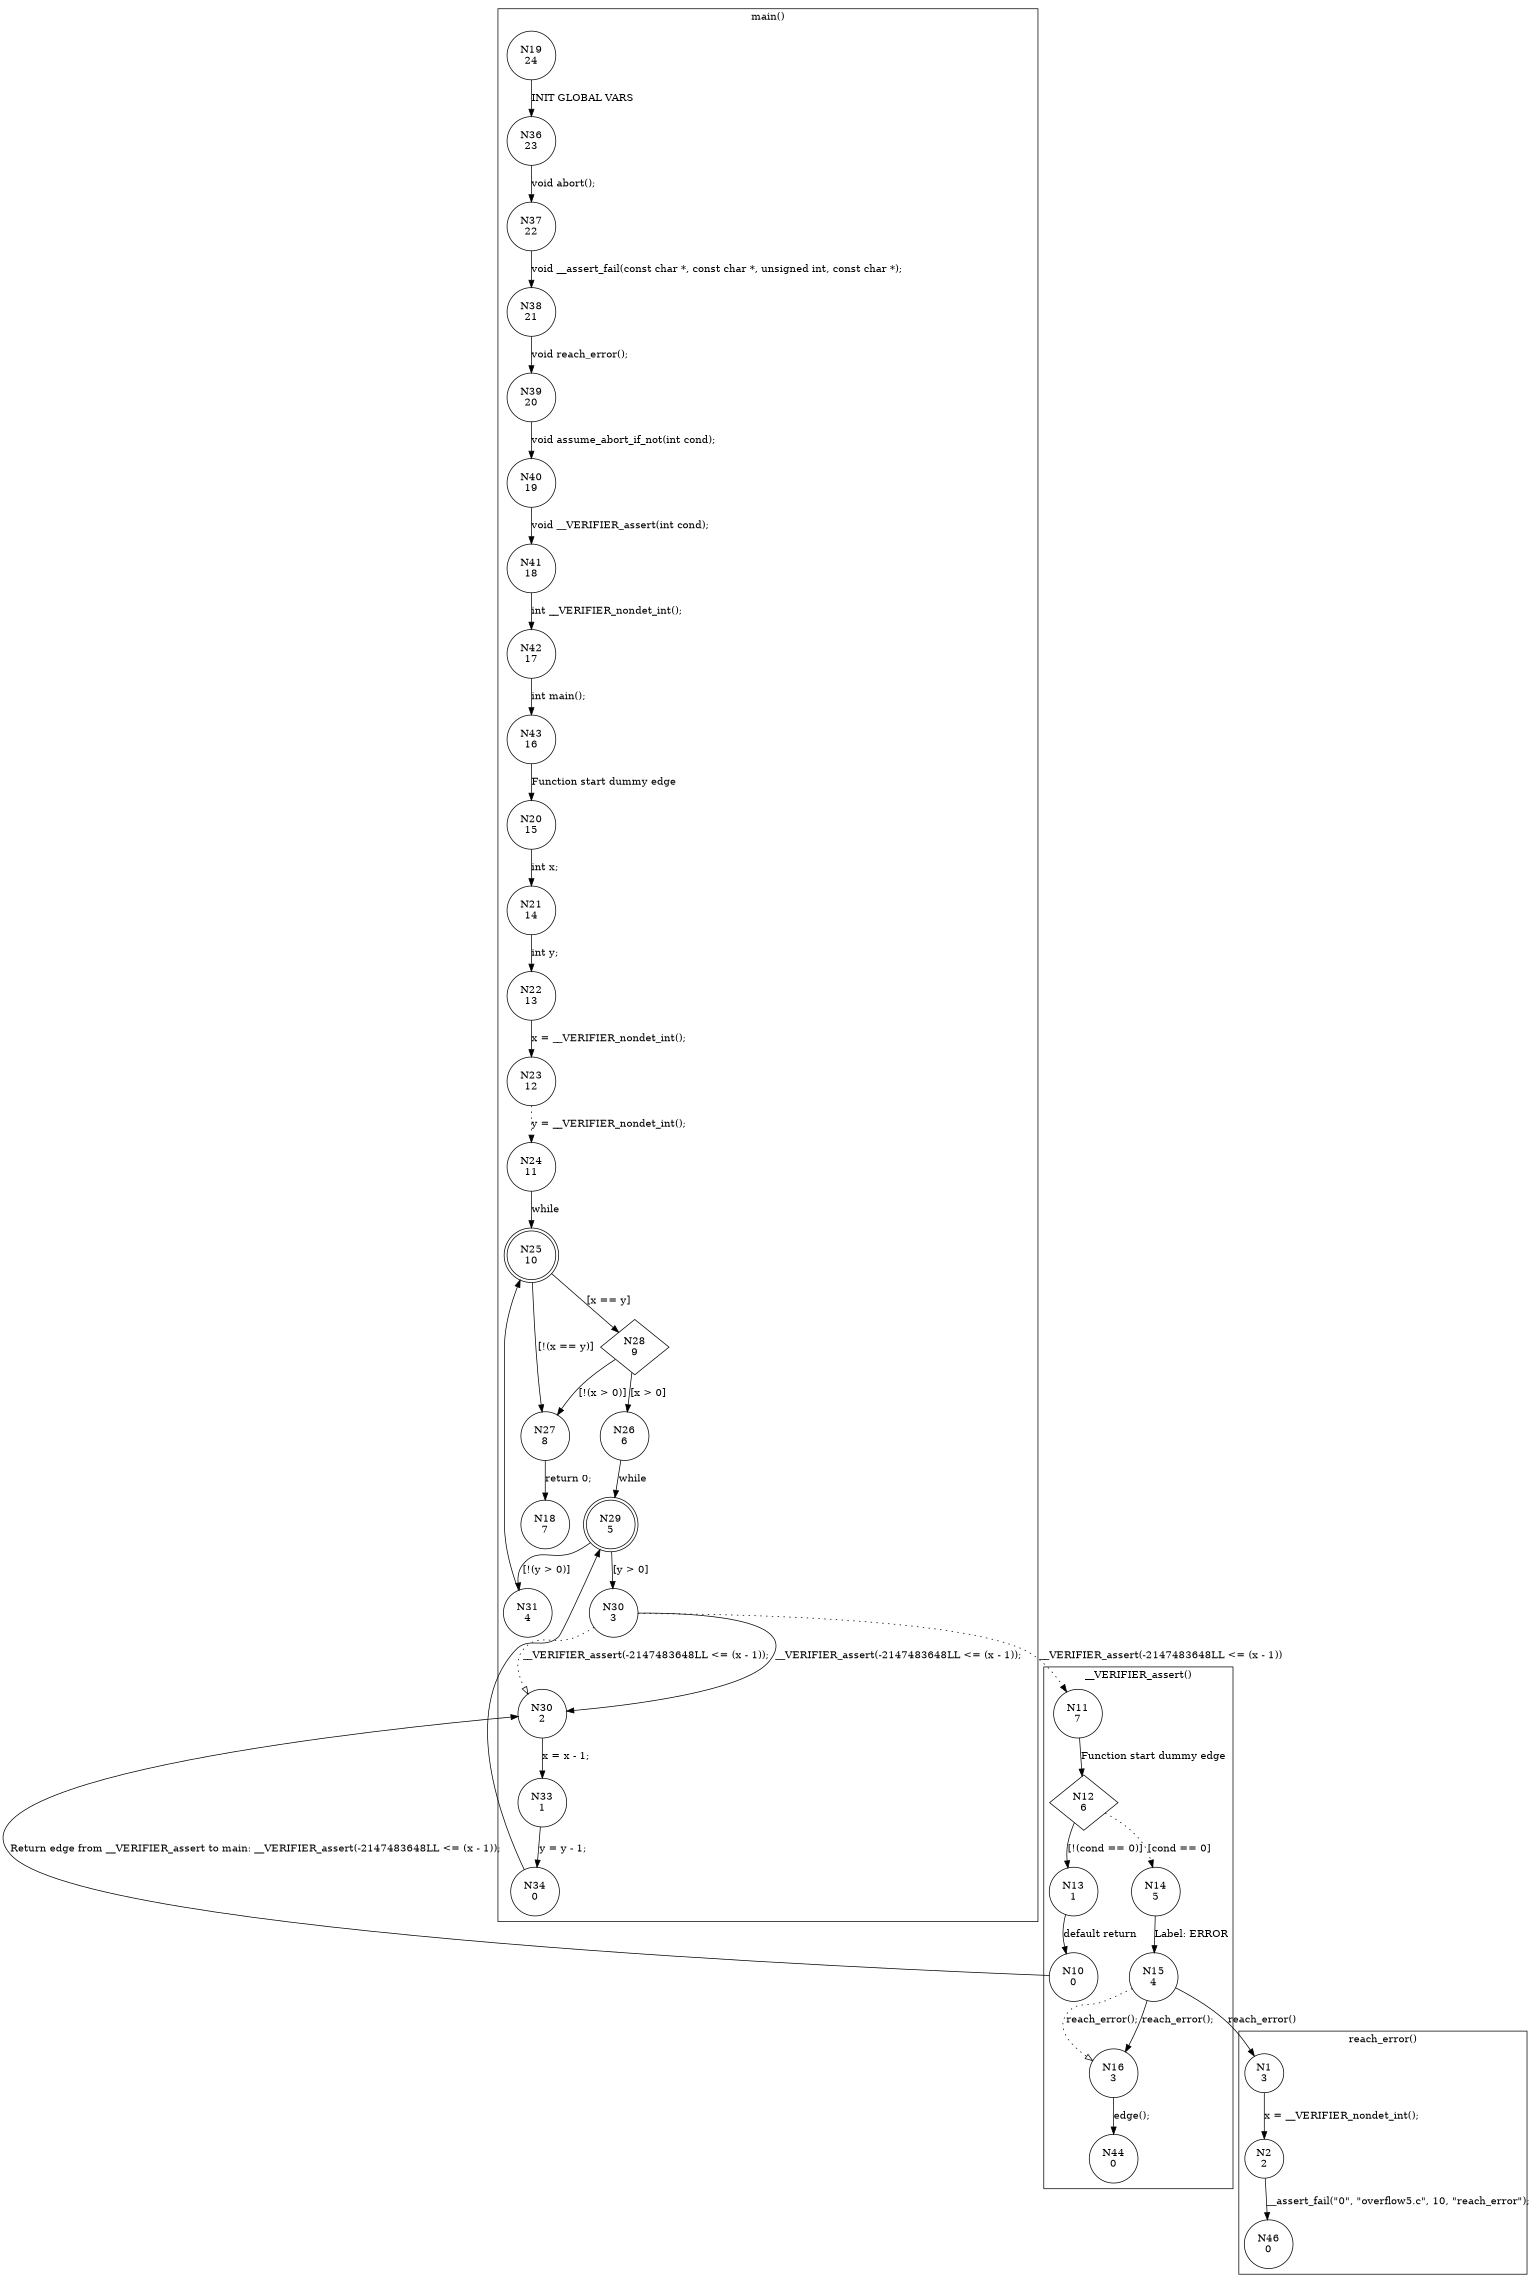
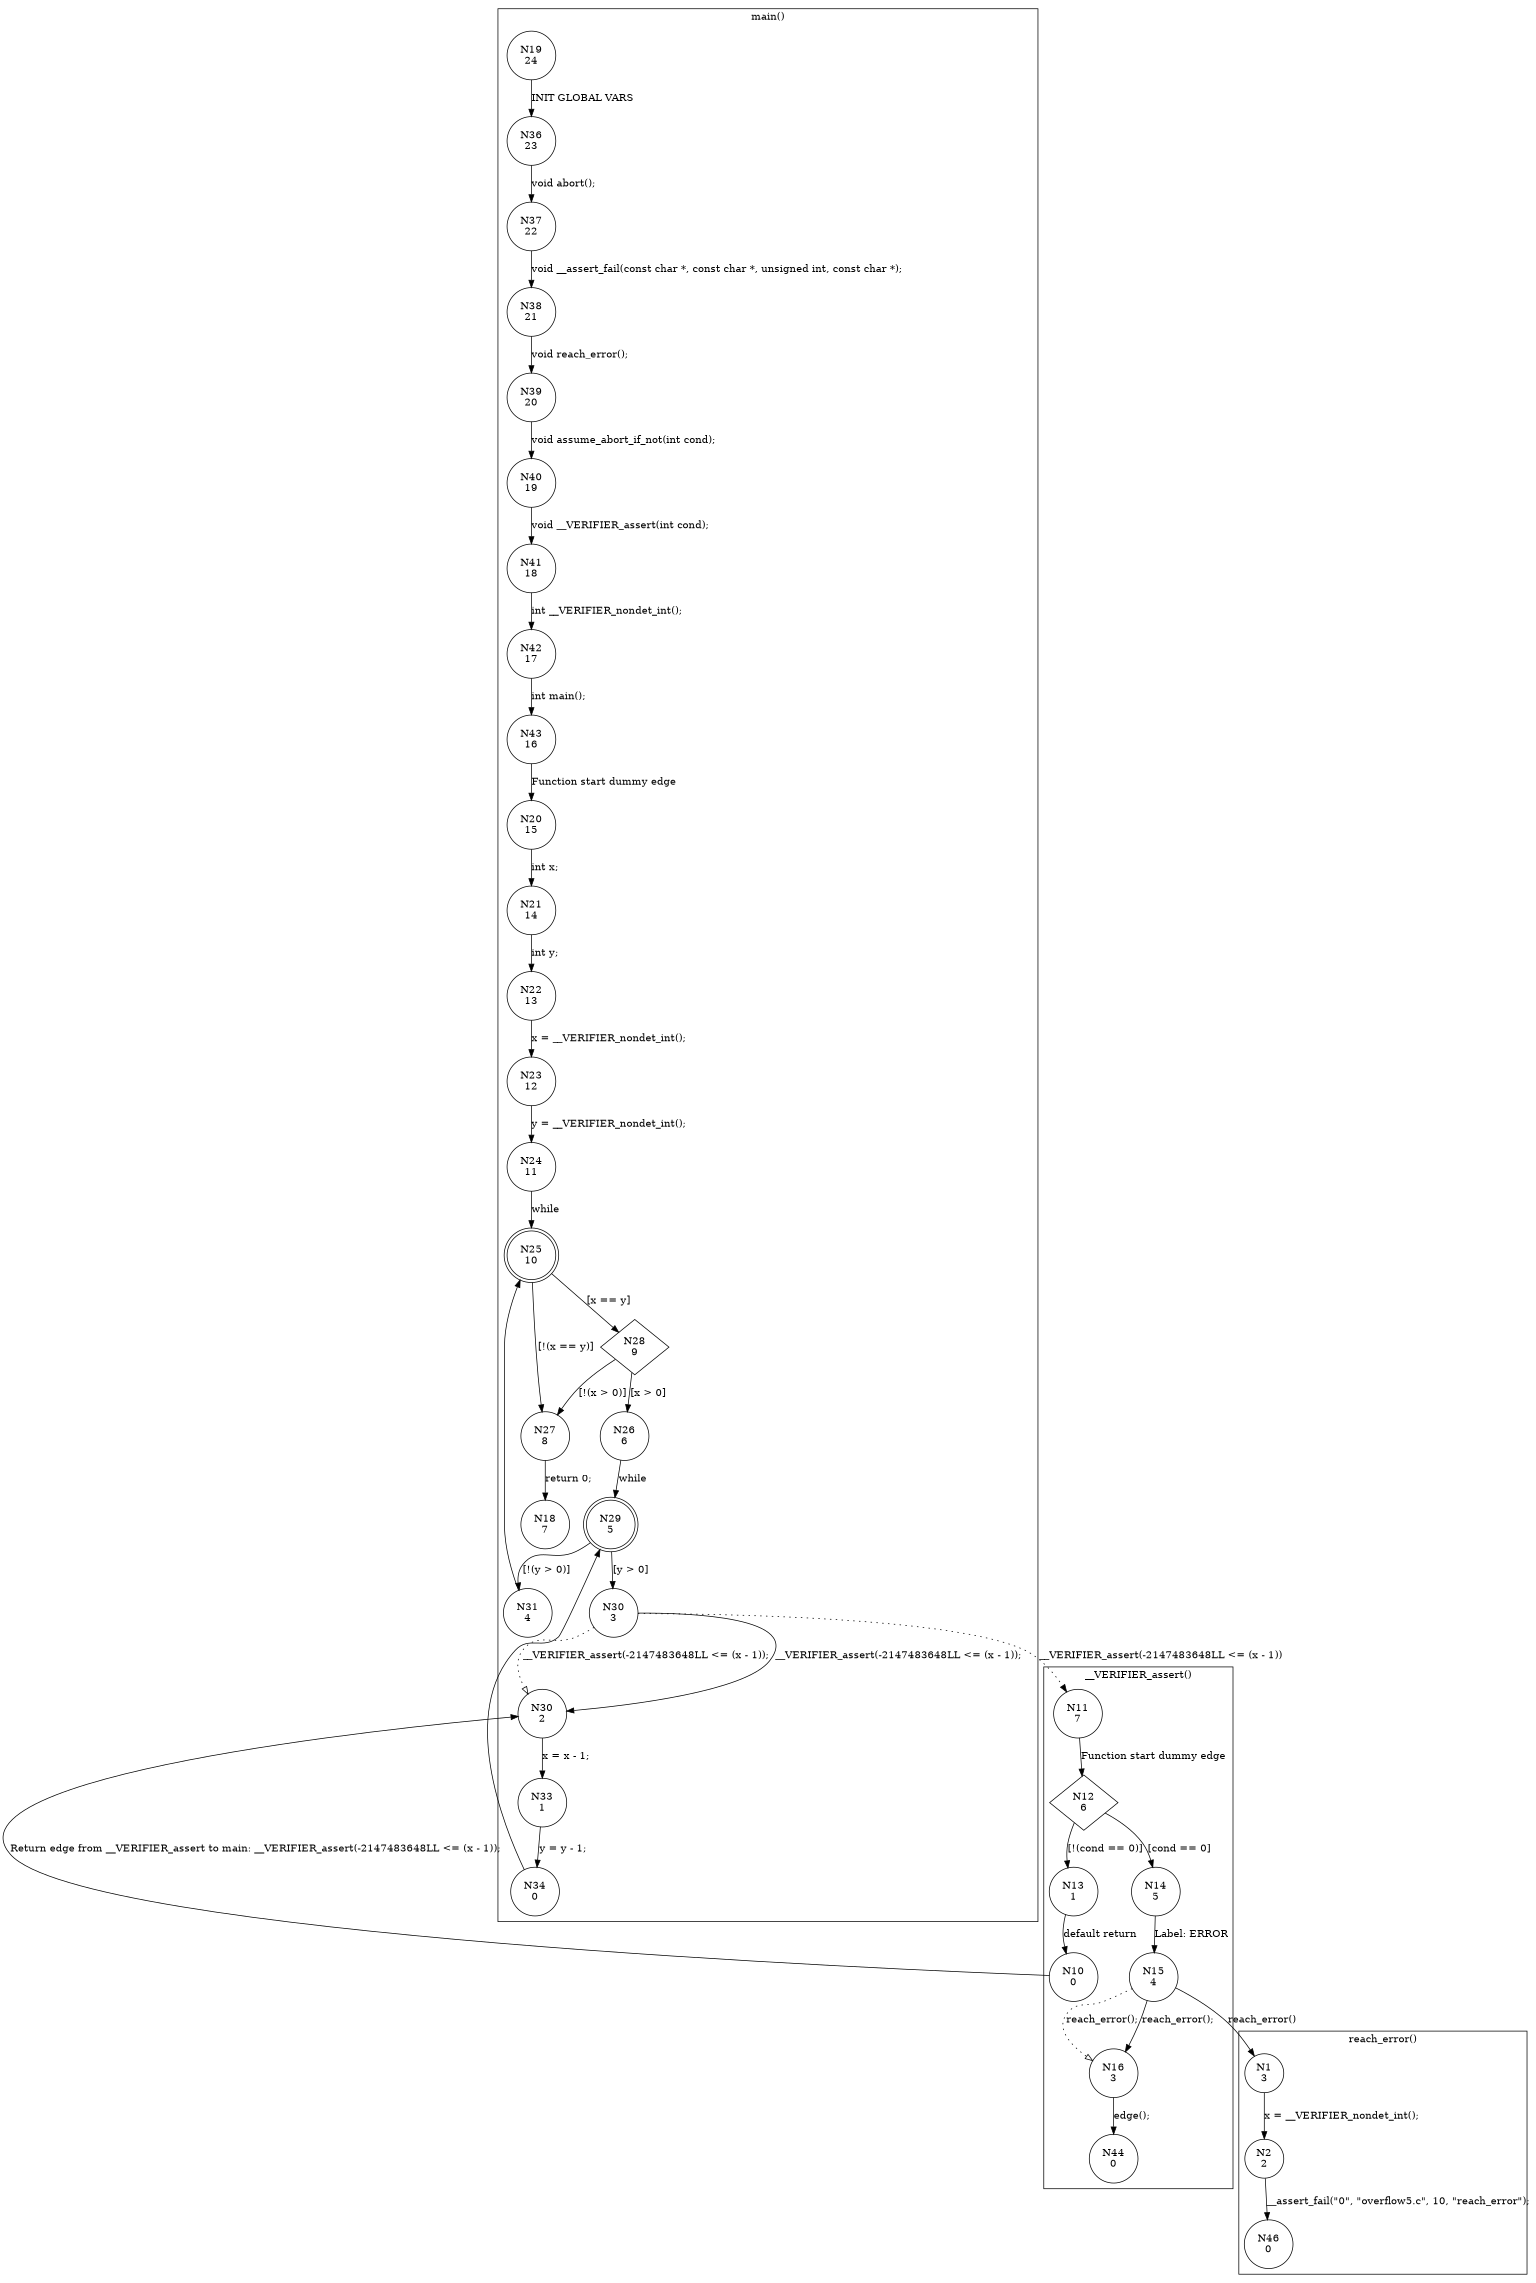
(531, 1120) -> (531, 1120)
(1133, 1832) -> (1133, 1832)
